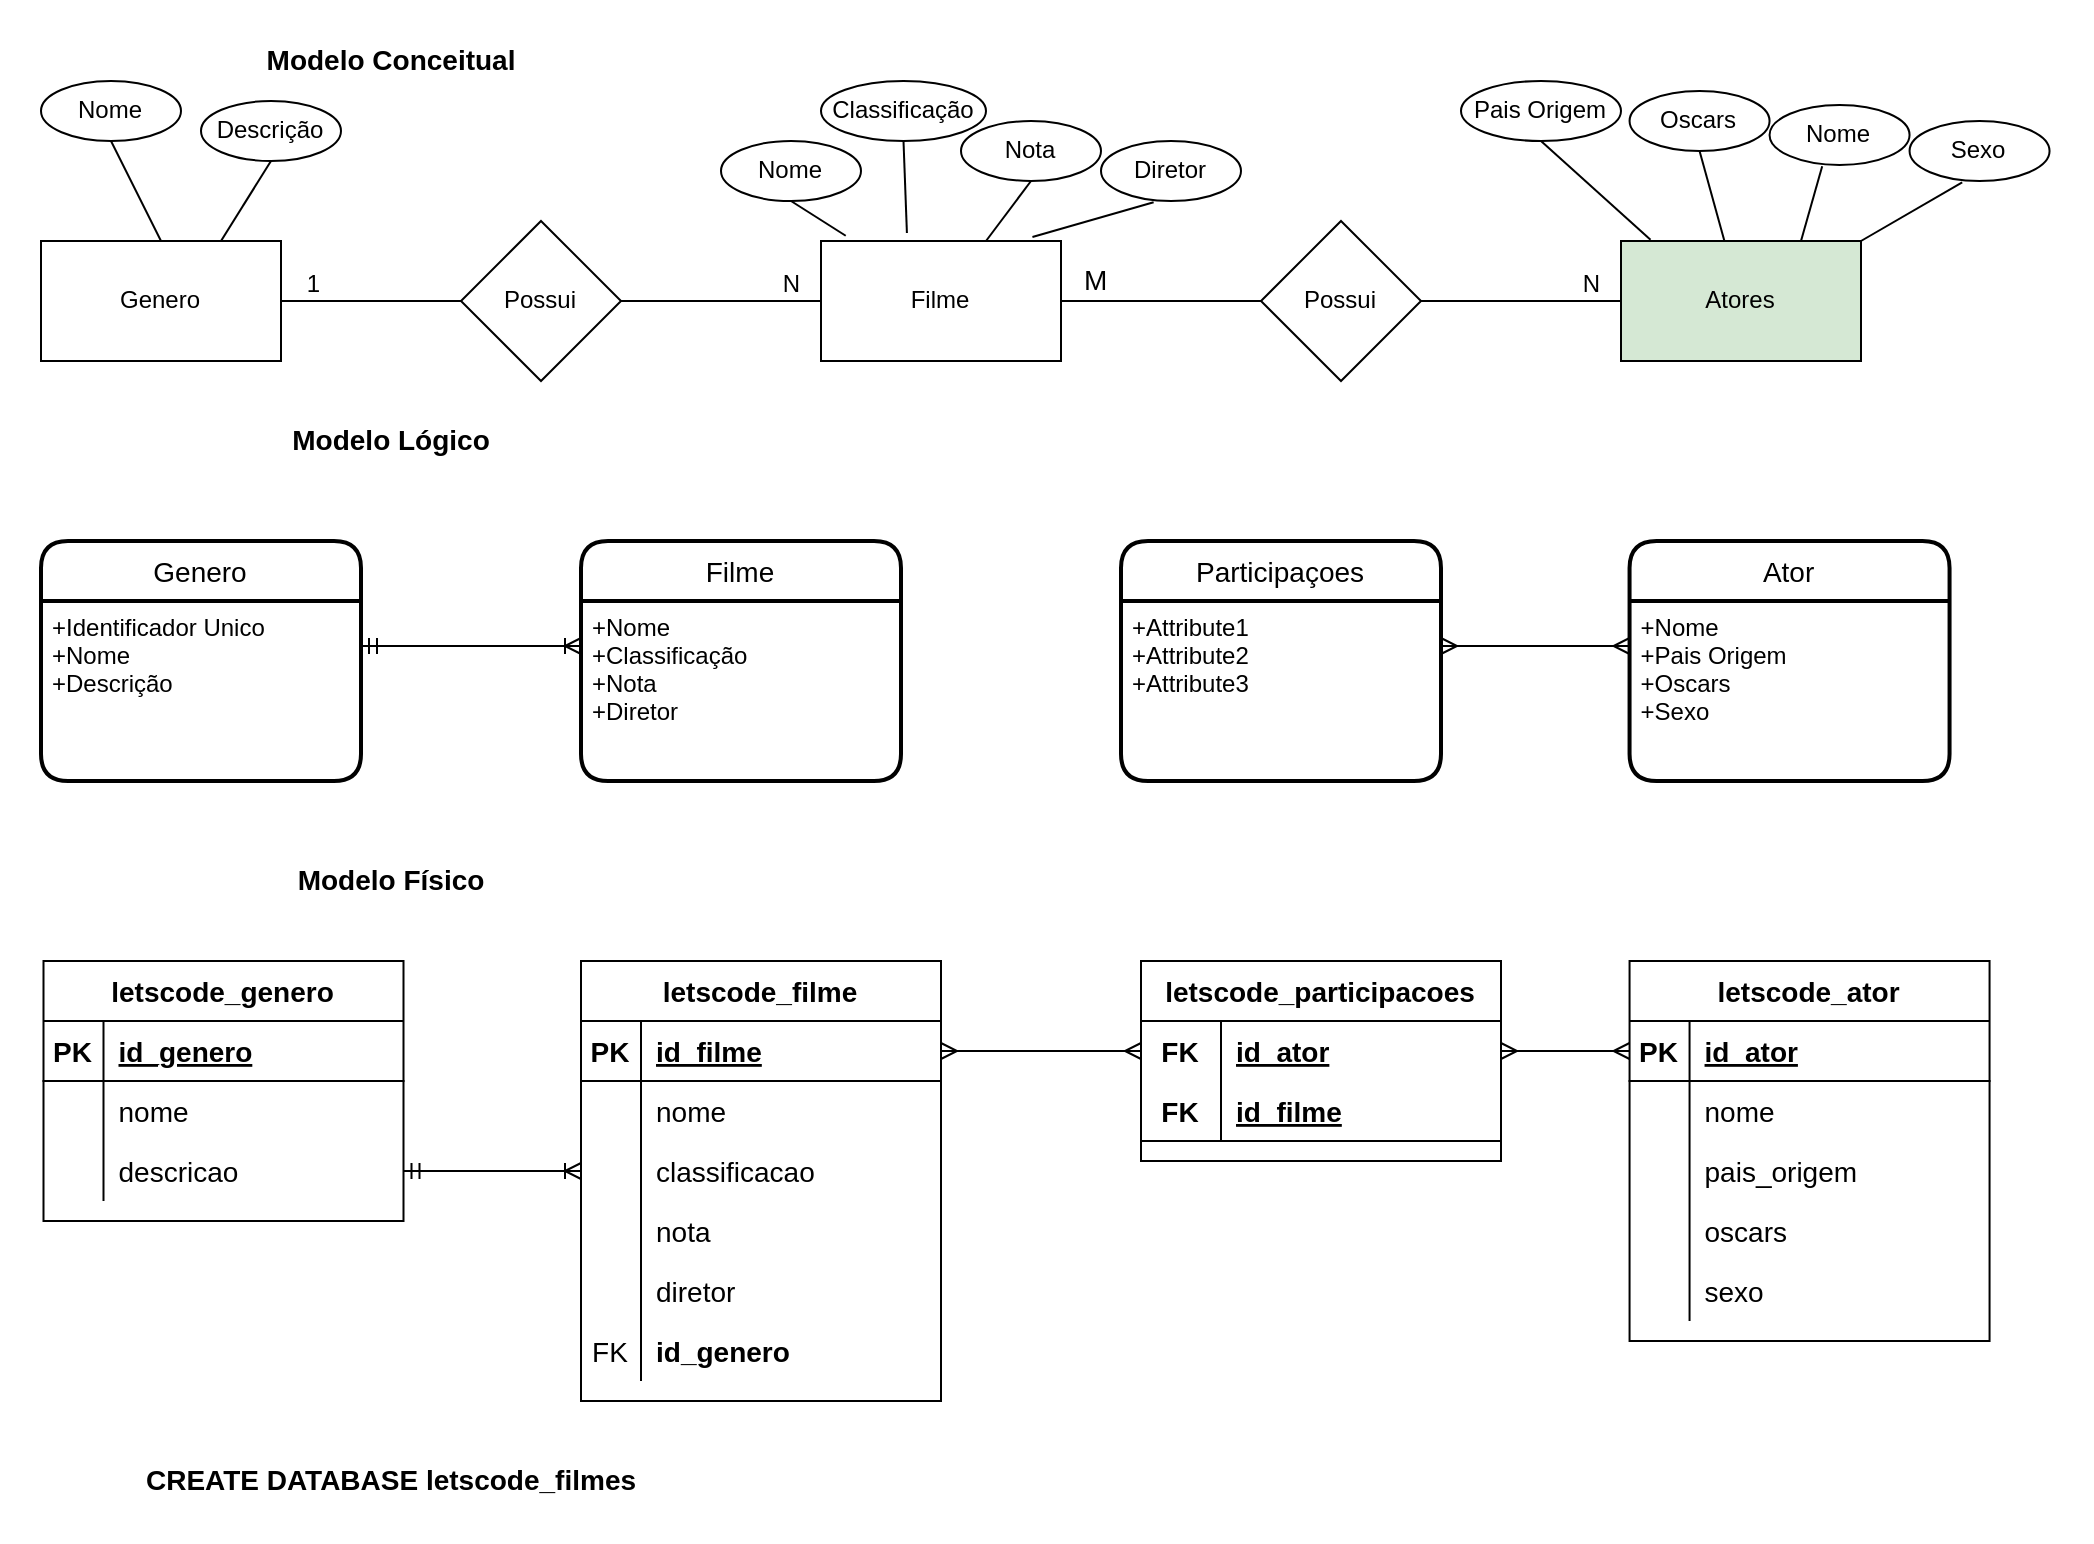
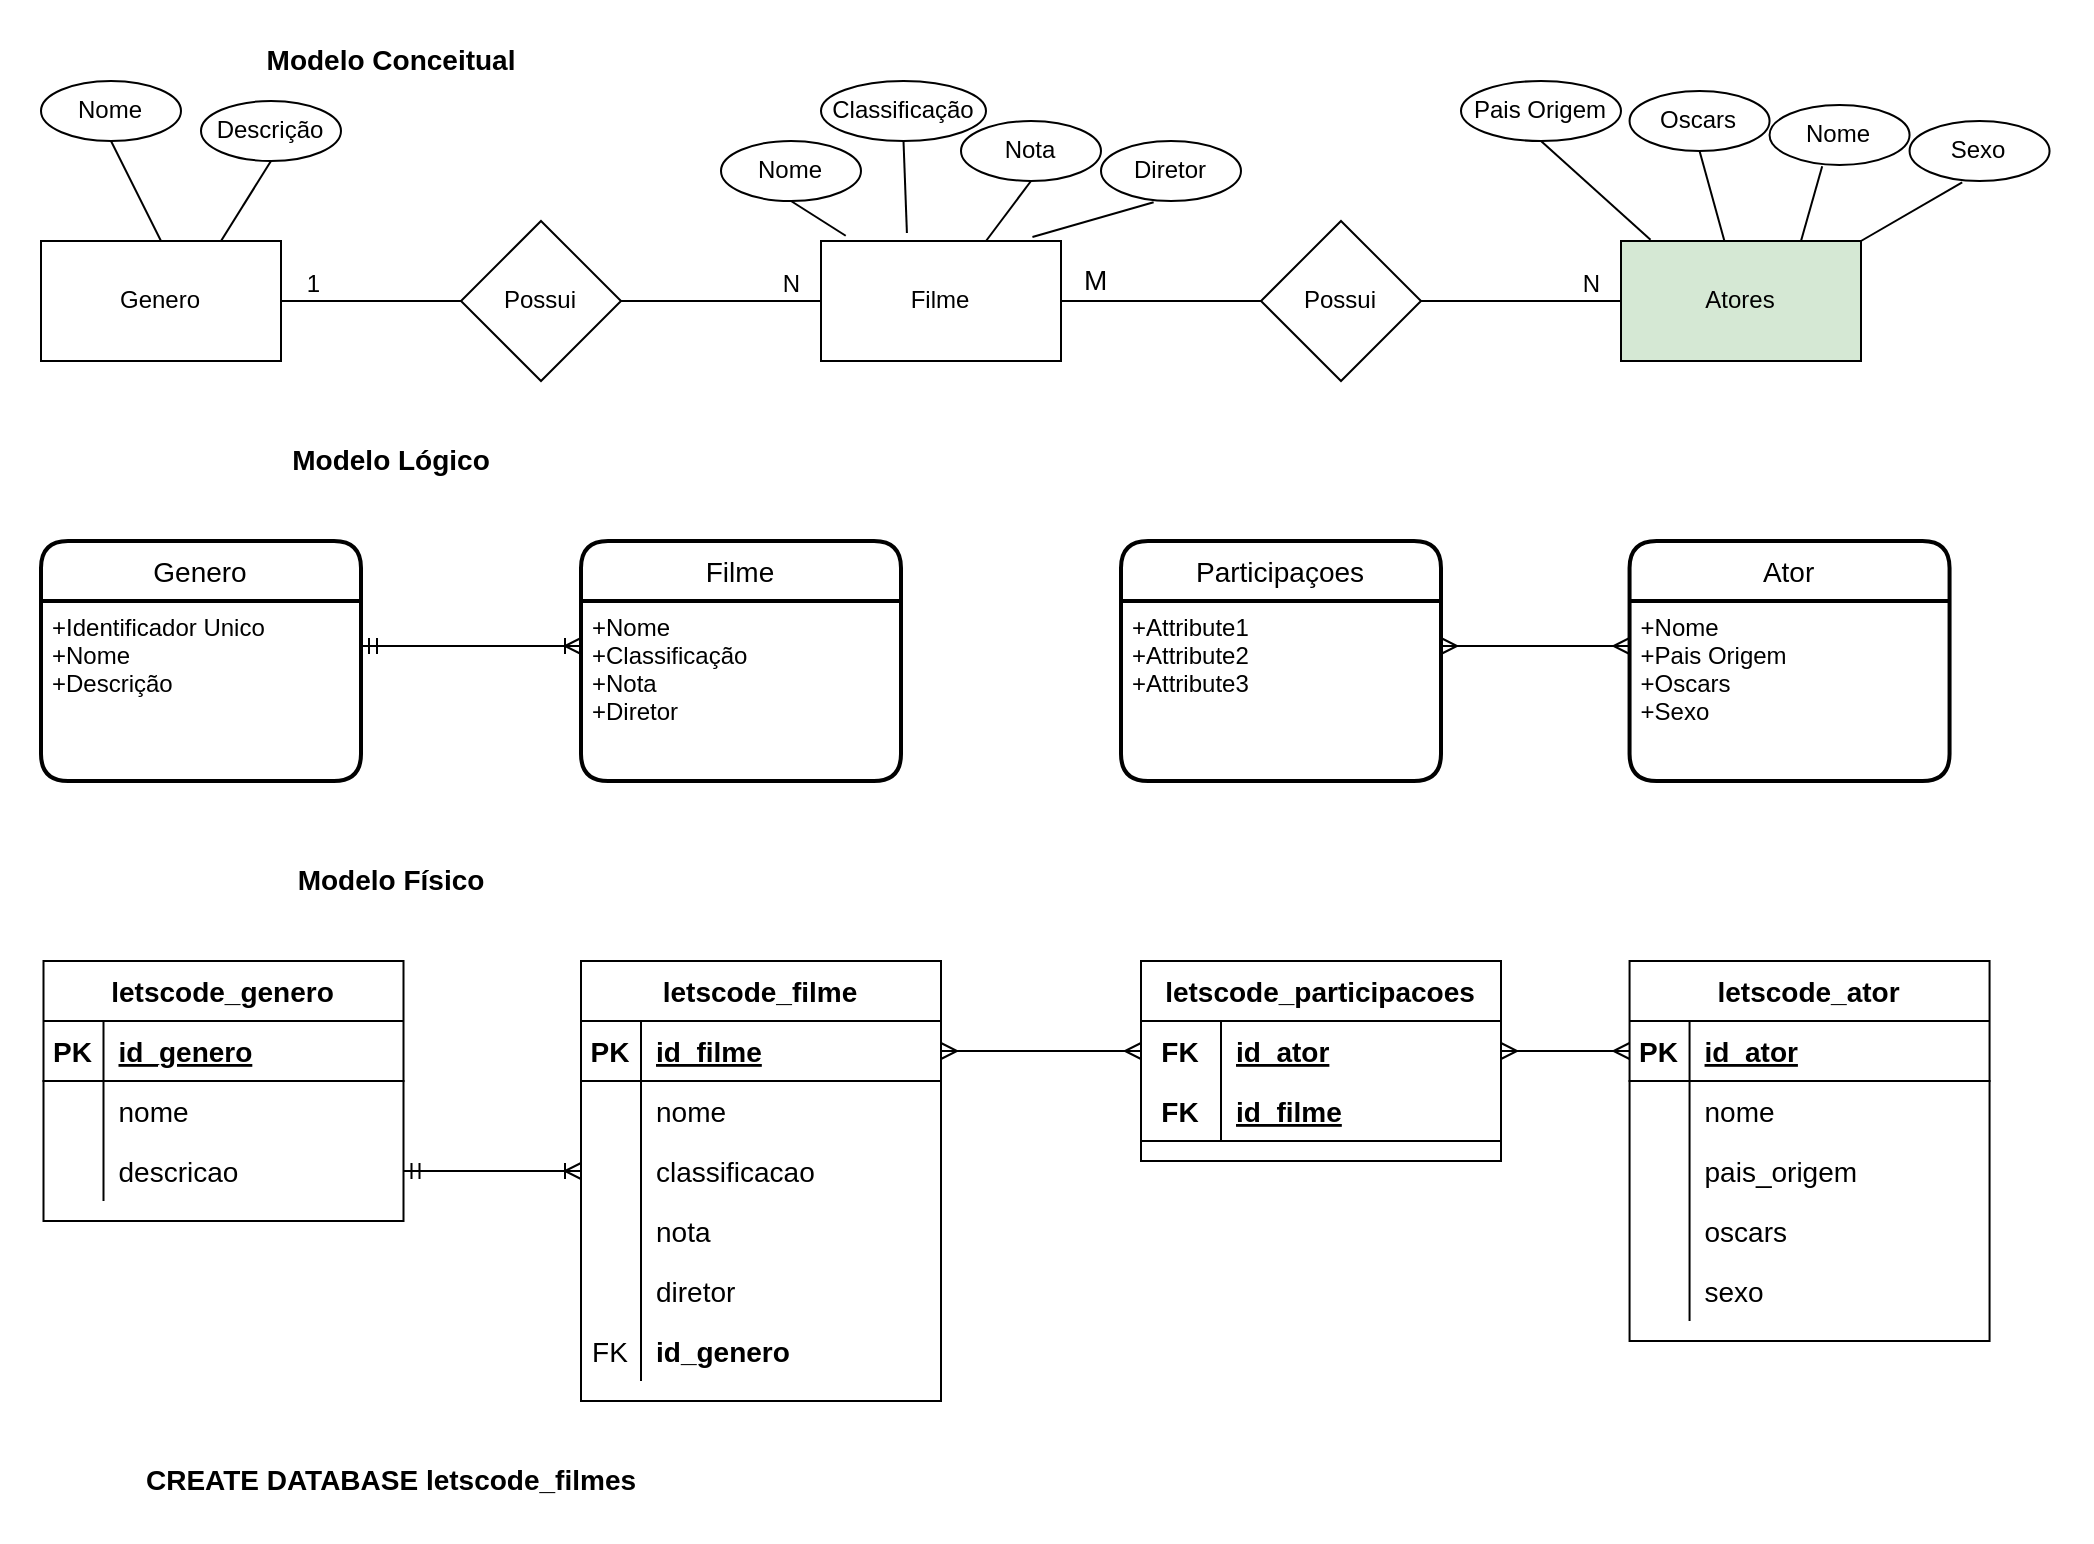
(391, 441) -> (391, 461)
